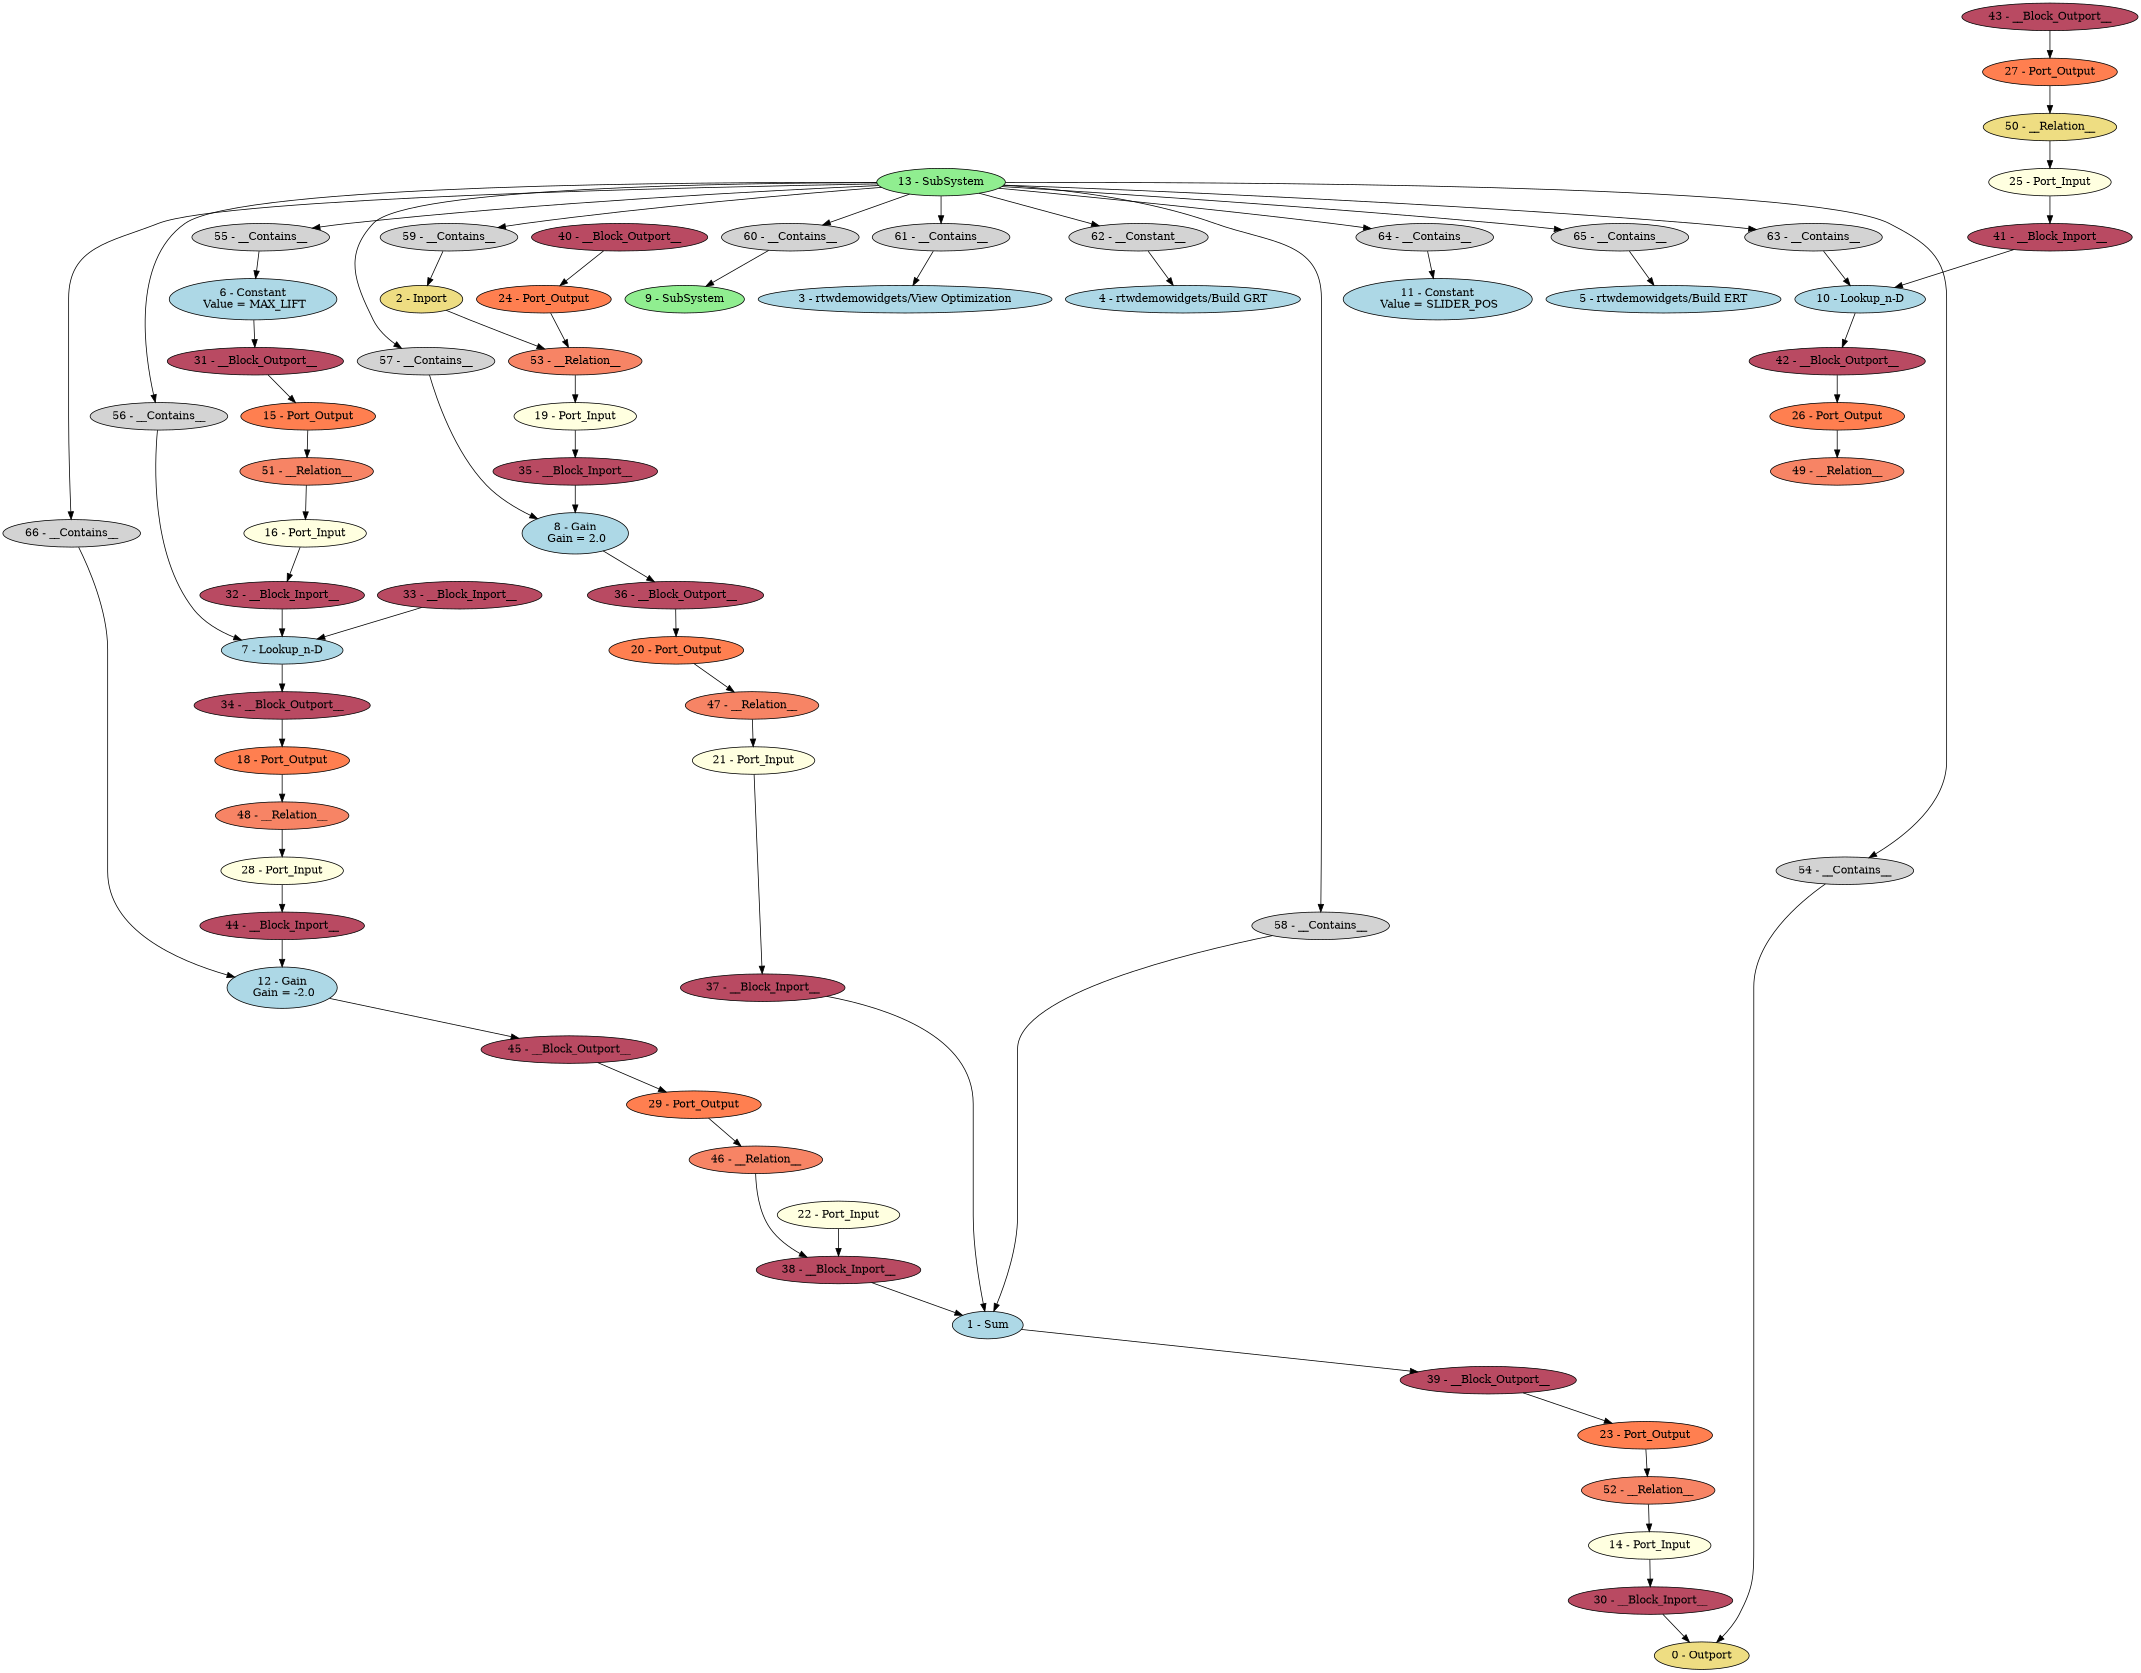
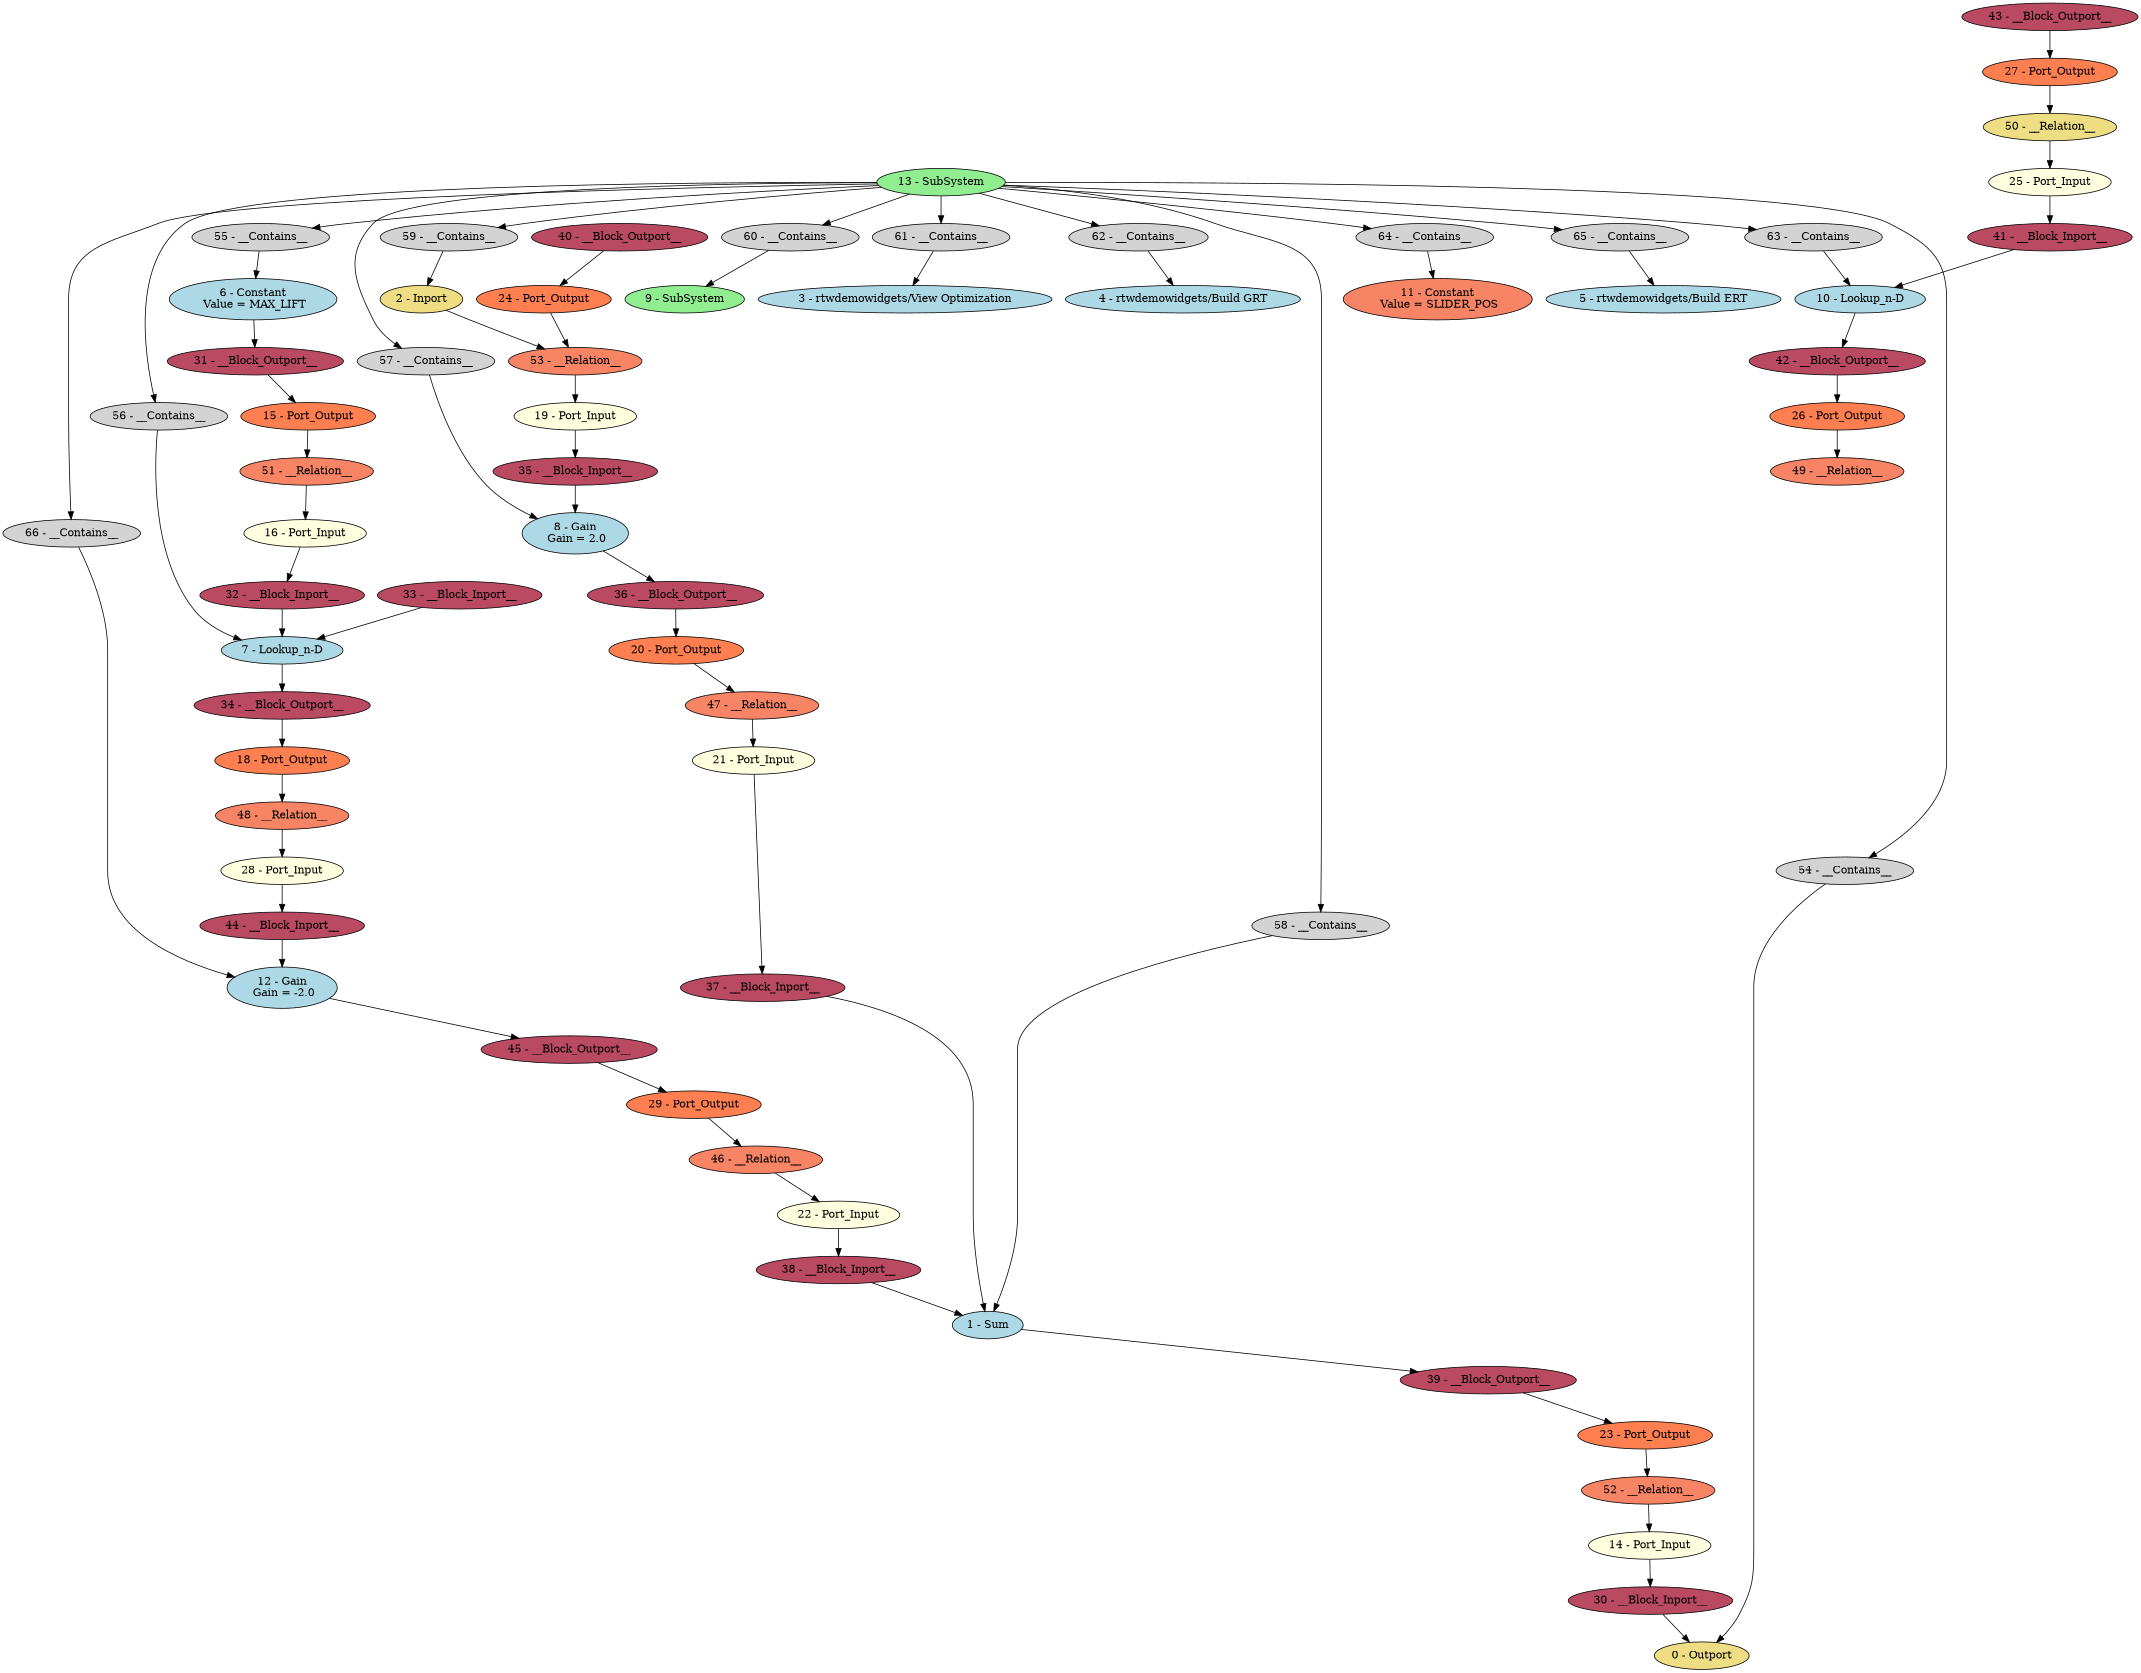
(1139, 237) -> (1139, 237)
(1438, 299) -> (1438, 299)
(766, 1221) -> (794, 1185)
